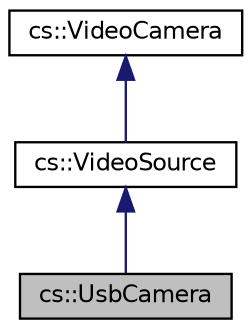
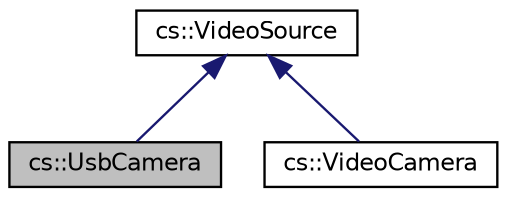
(126, 111) -> (322, 107)
